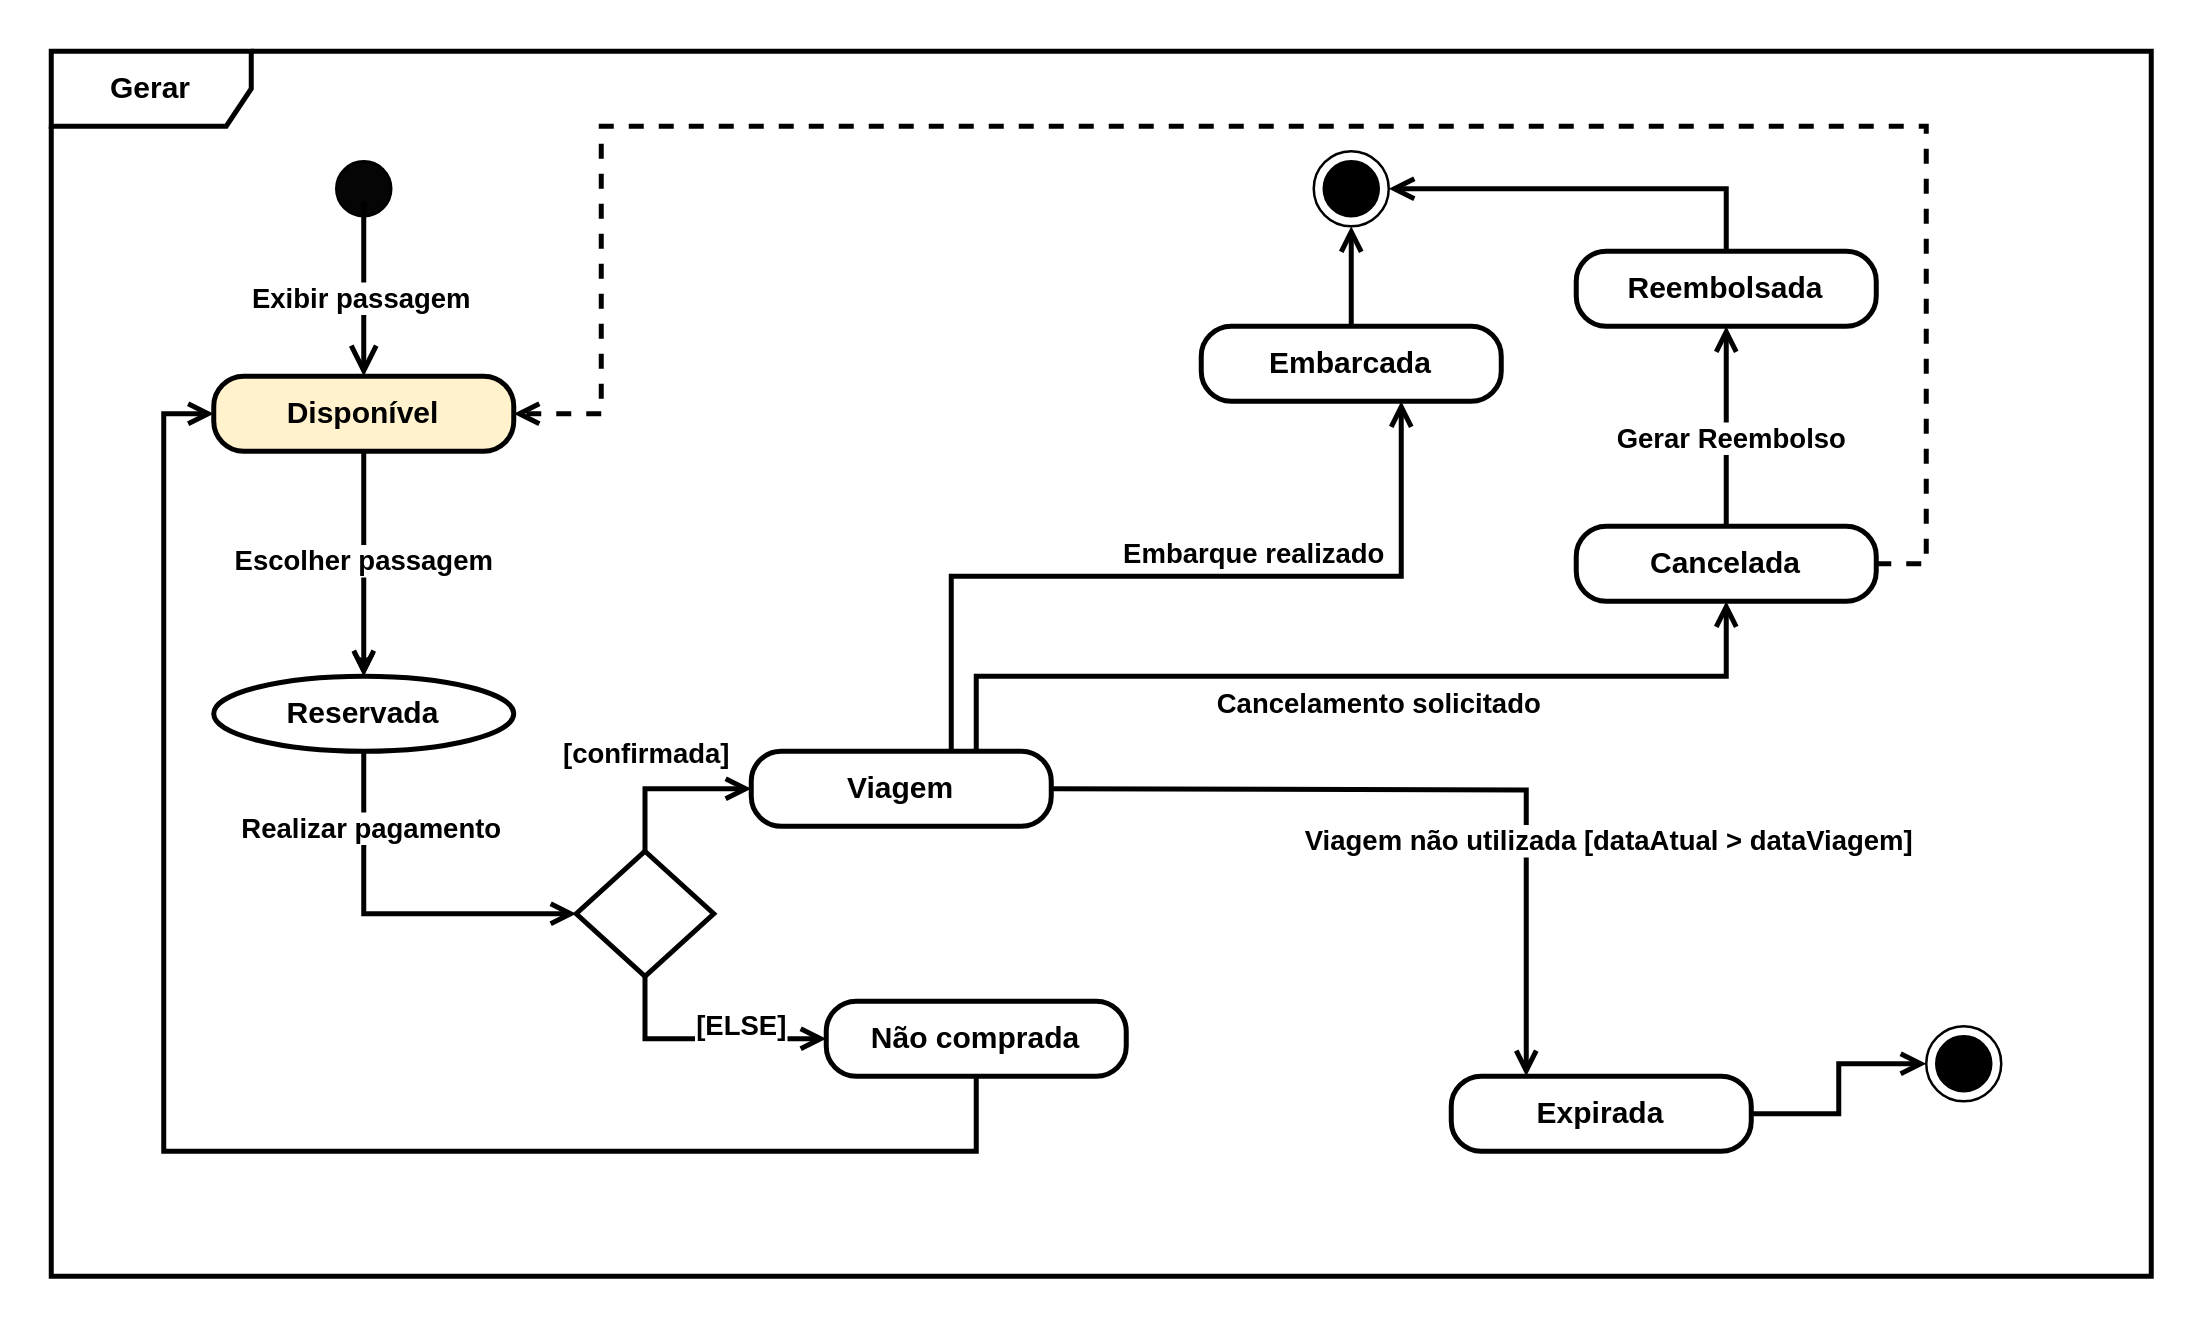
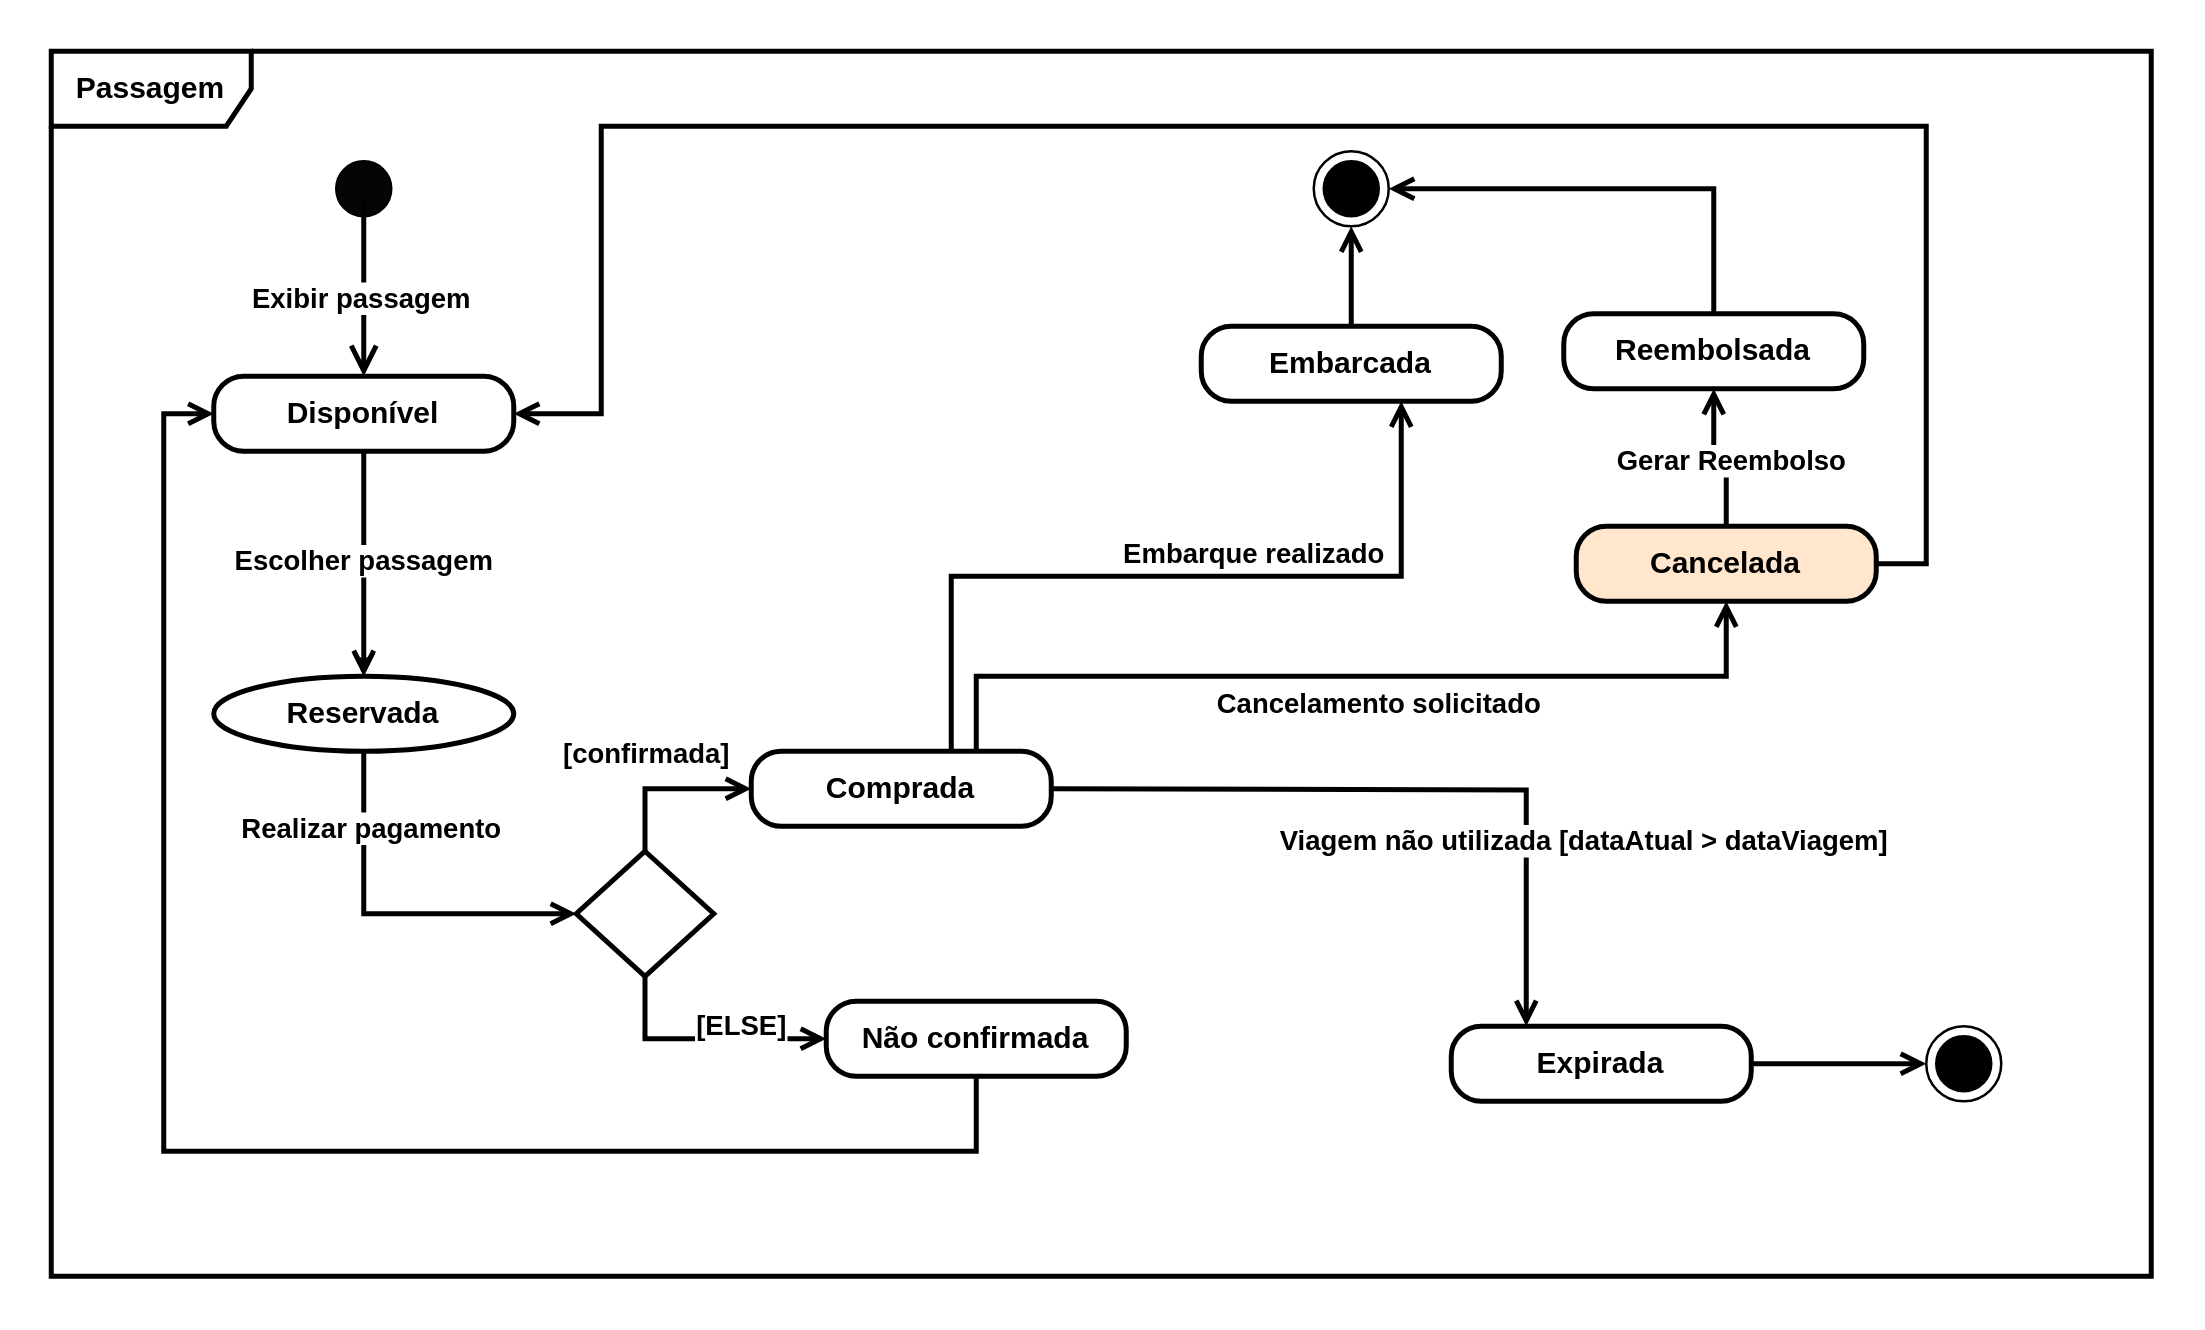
(151, 89) -> (151, 89)
(1726, 289) -> (1714, 351)
(364, 414) -> (364, 414)
(1926, 562) -> (1926, 562)
(1726, 564) -> (1726, 564)
(901, 789) -> (901, 789)
(976, 1039) -> (976, 1039)
(1601, 1114) -> (1601, 1064)
